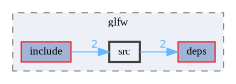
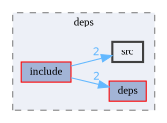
(118, 23) -> (84, 23)
(153, 52) -> (85, 81)
